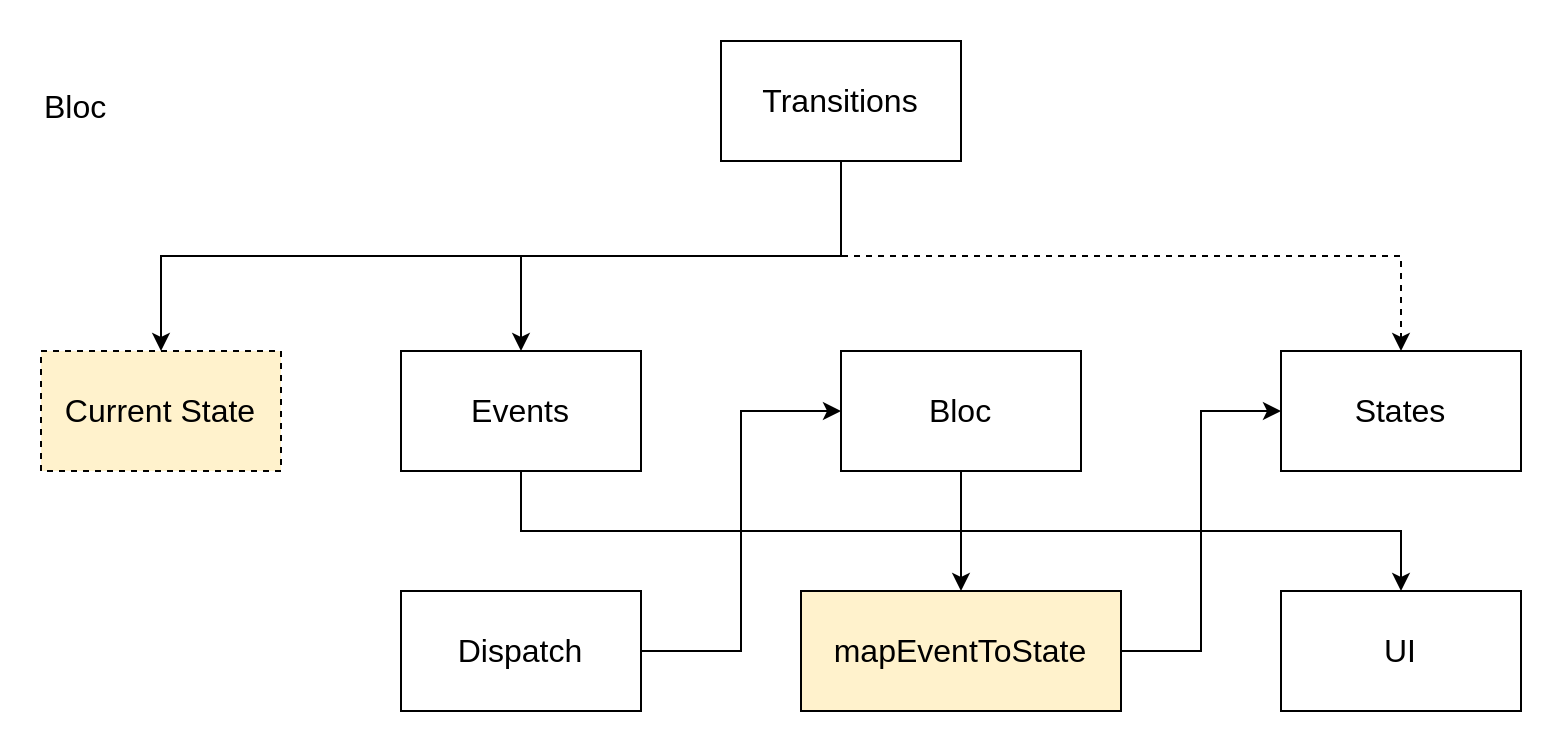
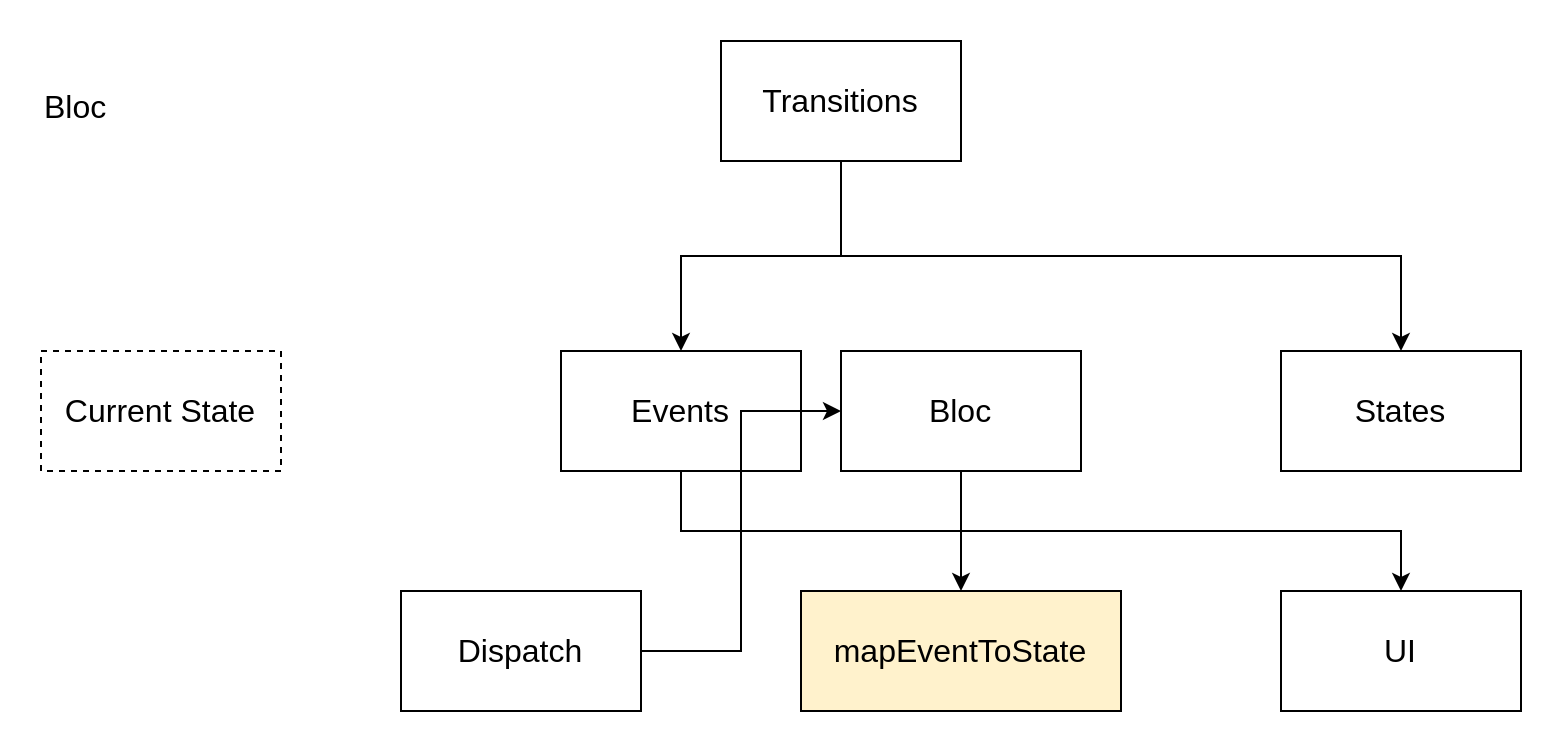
(299, 256) -> none
(1162, 256) -> (1162, 256)
(161, 411) -> (161, 411)
(521, 411) -> (681, 411)
(1201, 538) -> none
